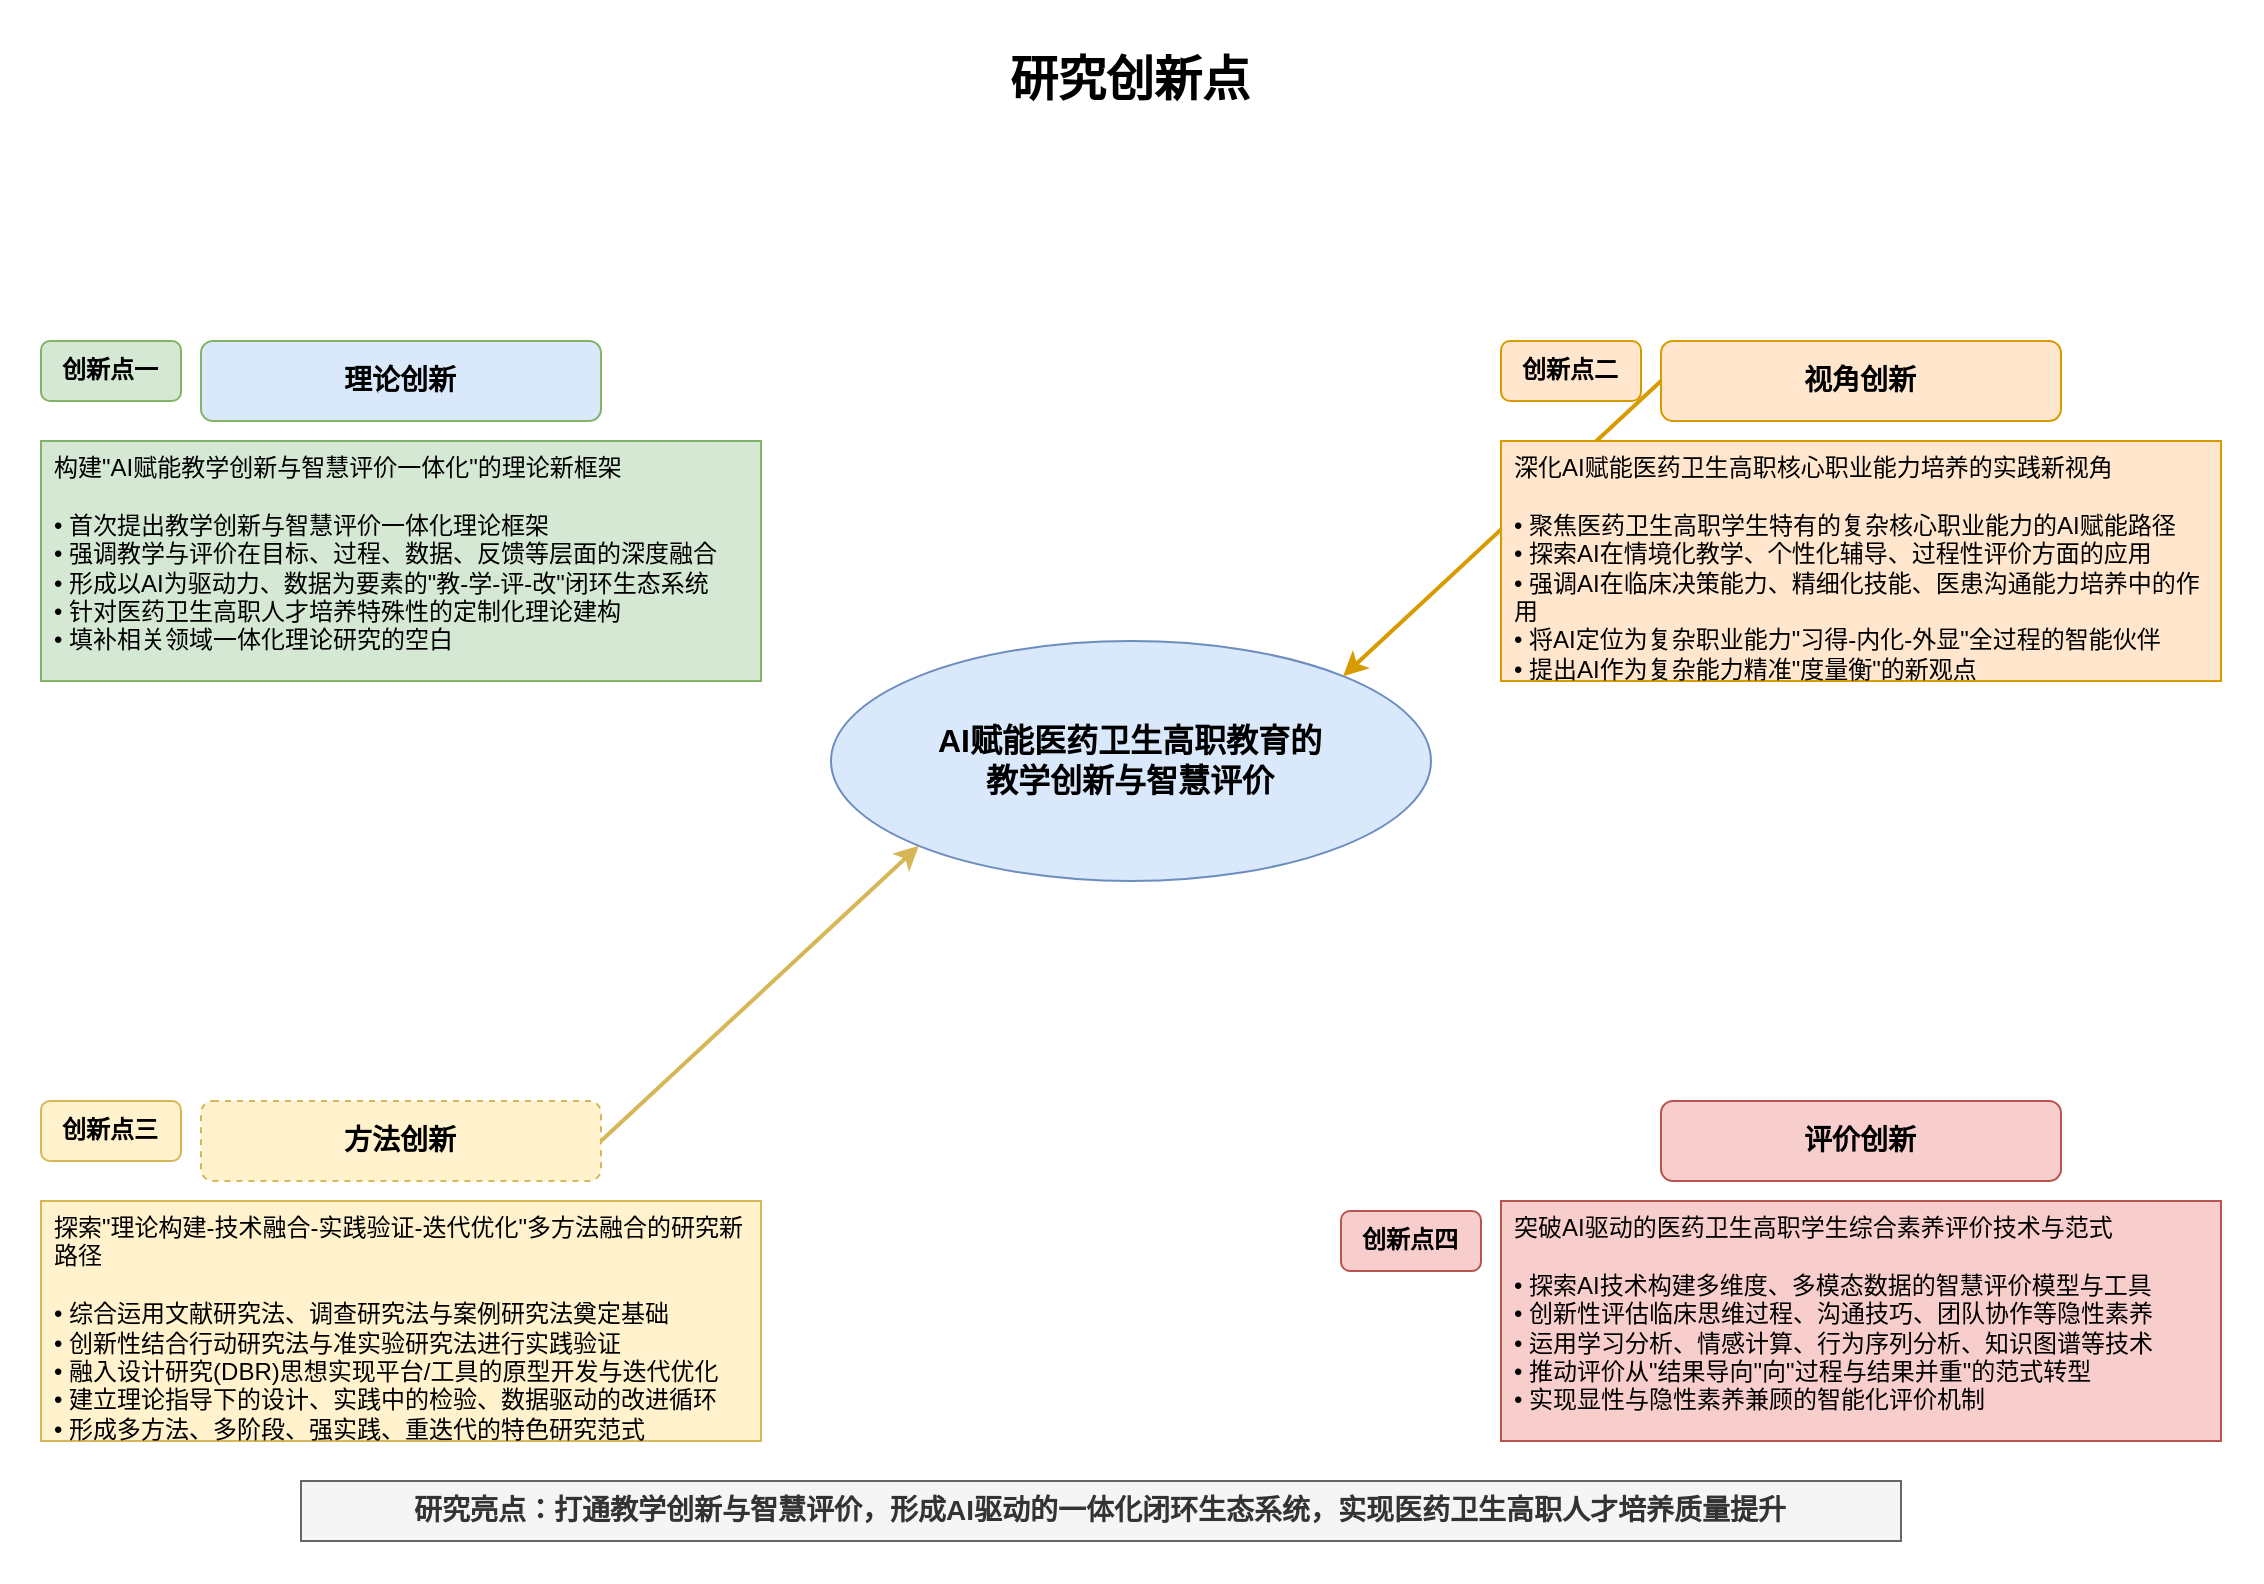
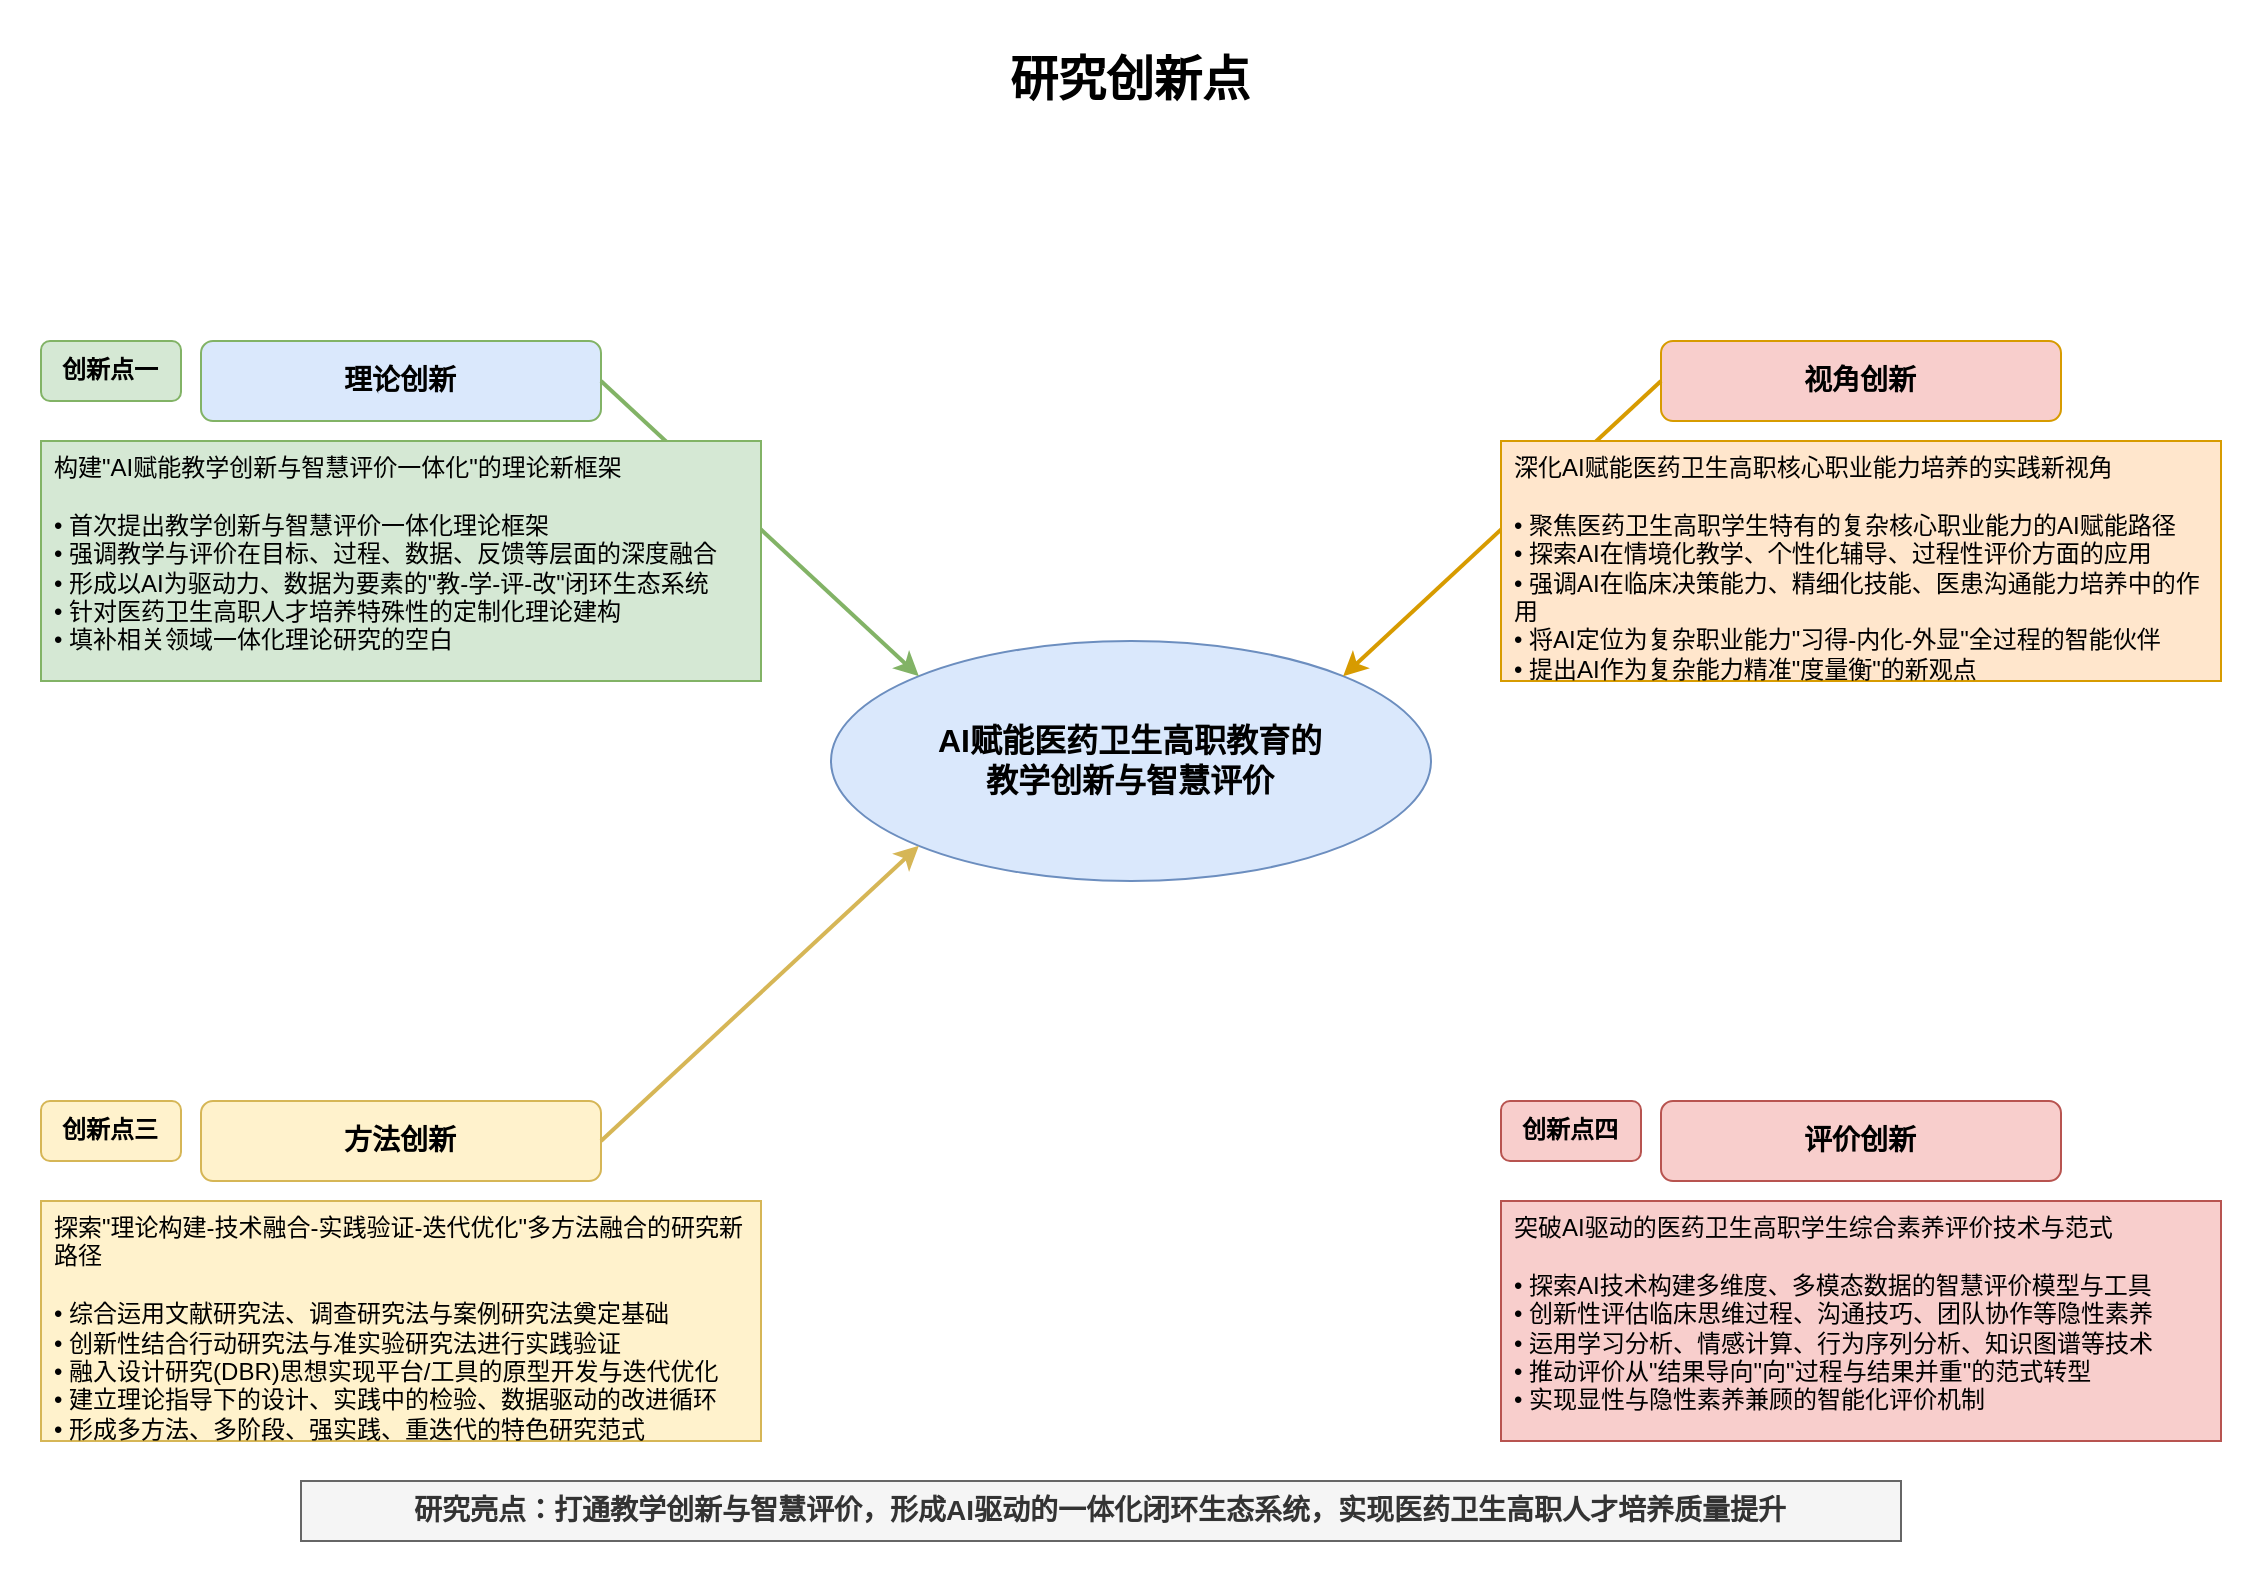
(1571, 371) -> none
(1861, 381) -> (1861, 381)
none -> (833, 597)
(401, 1141) -> (401, 1141)
(1411, 1241) -> (1571, 1131)
